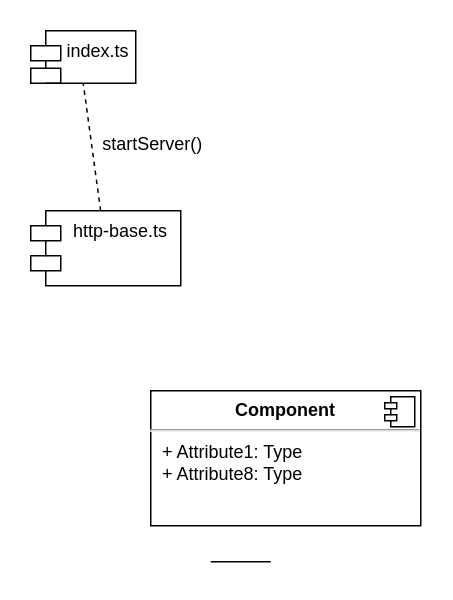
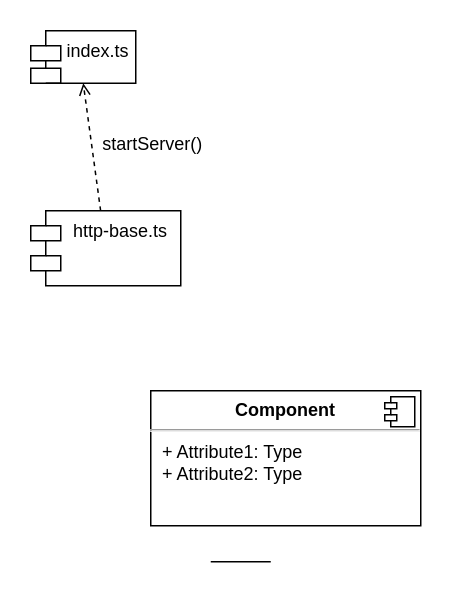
(84, 88) -> (84, 90)
(232, 391) -> (232, 391)
